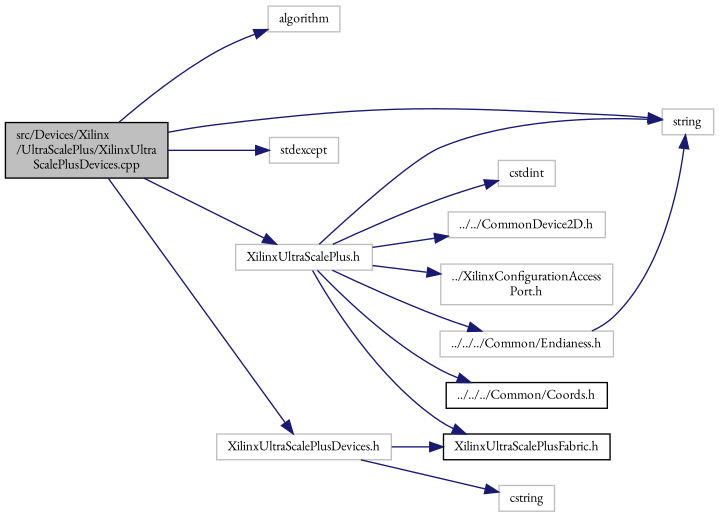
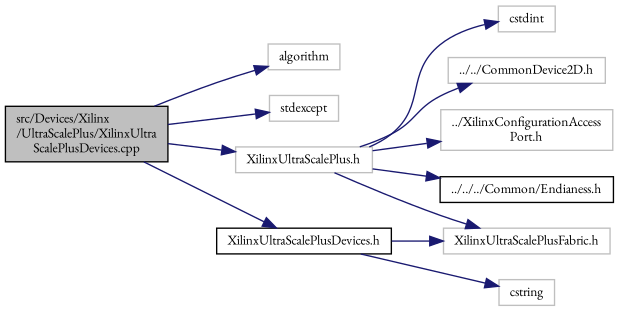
(688, 122) -> none
(527, 344) -> (527, 190)
(527, 395) -> none
(304, 447) -> (304, 241)
(527, 447) -> (527, 241)
